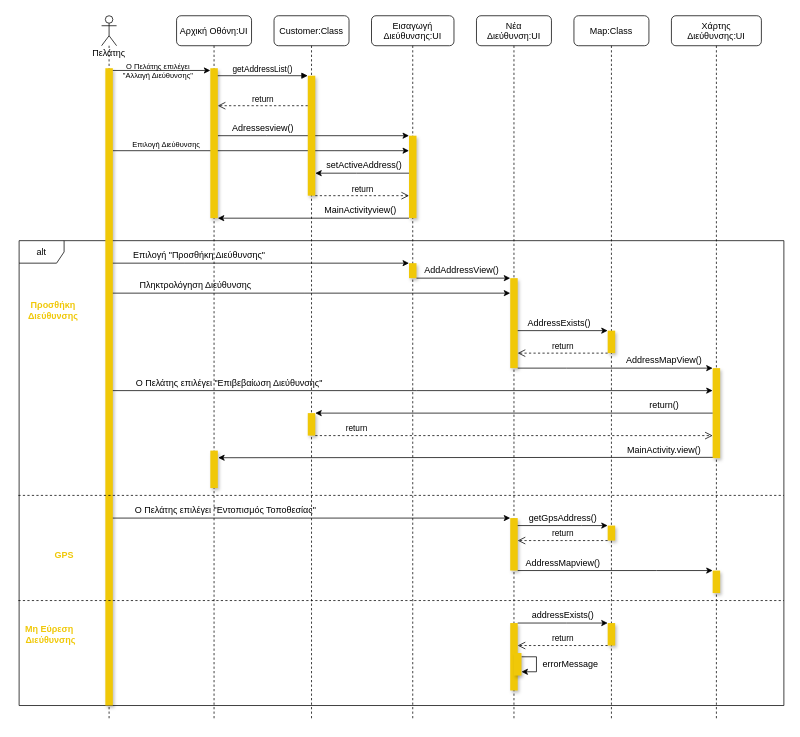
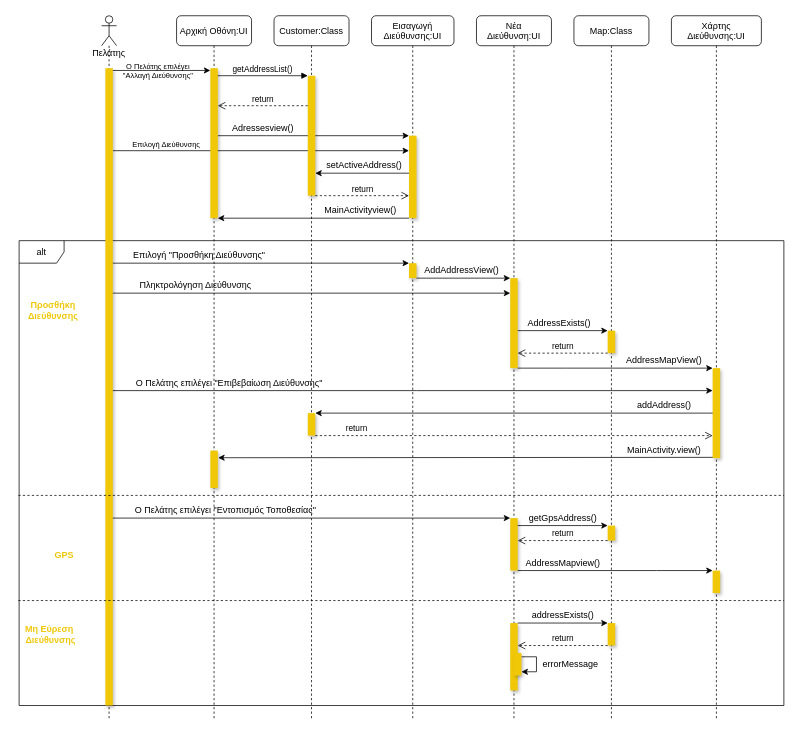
(665, 405) -> (665, 405)
